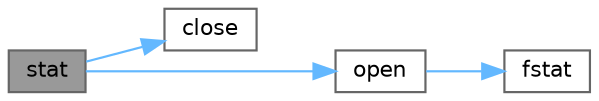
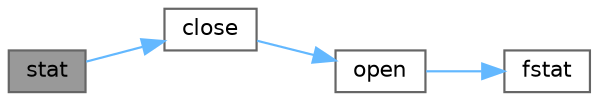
(199, 71) -> (286, 48)
